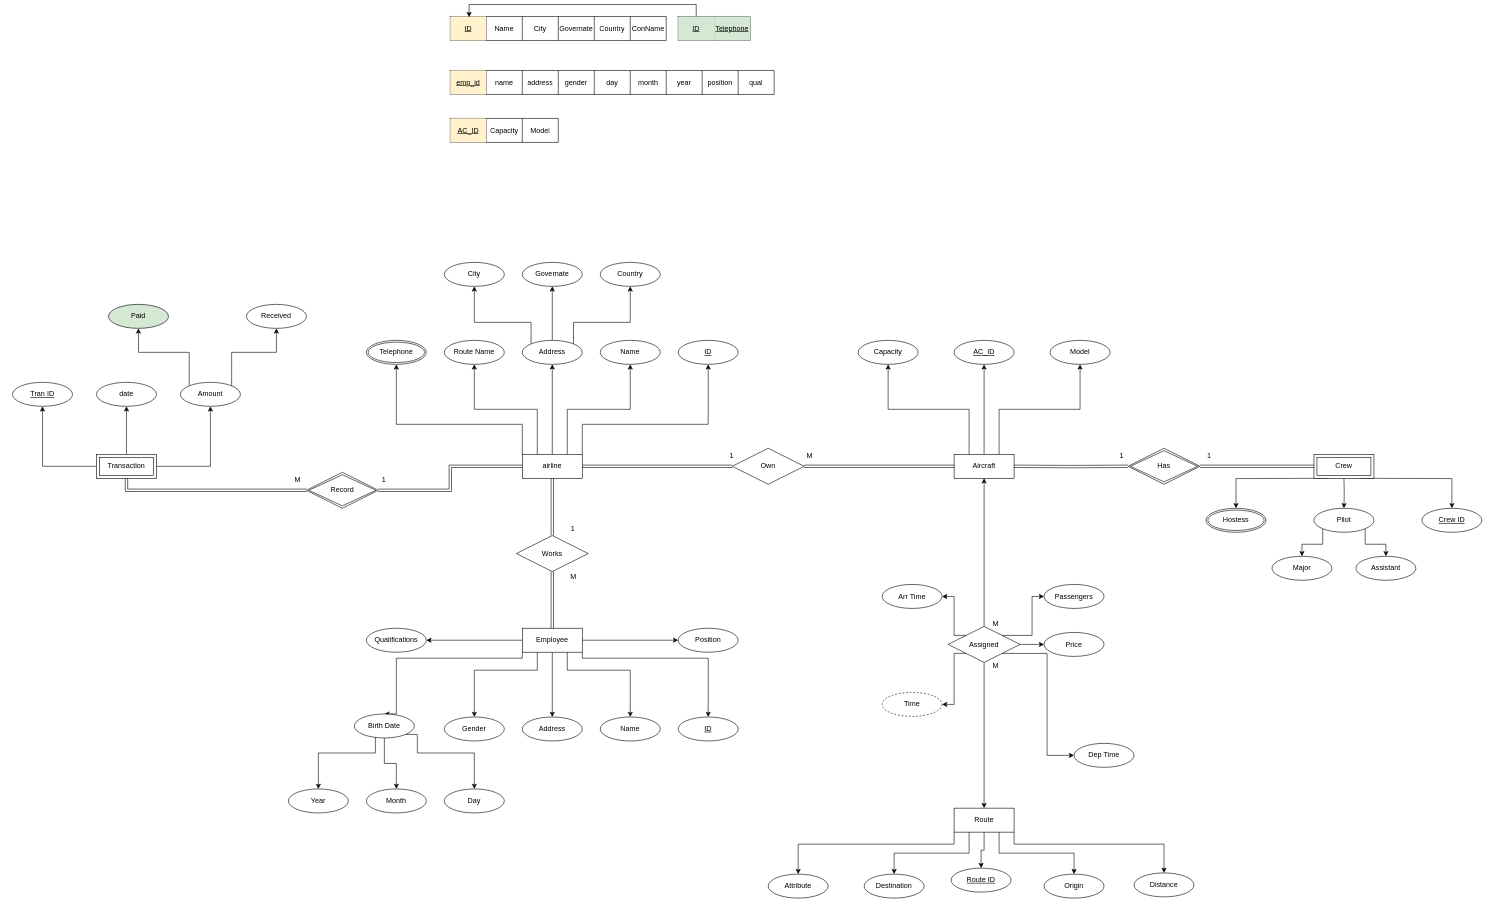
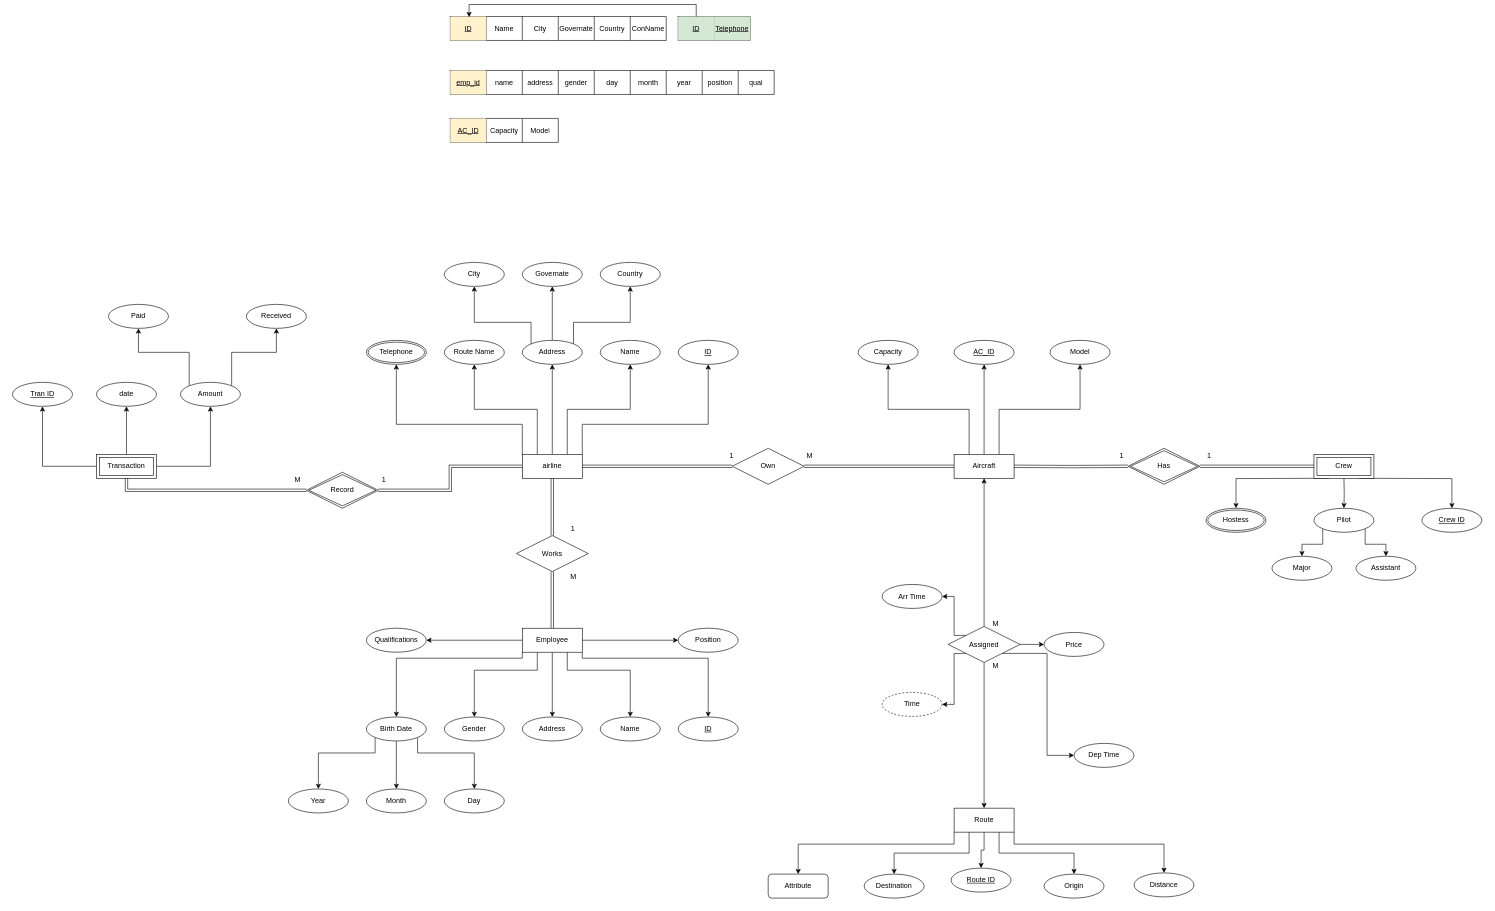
(138, 317) -> (138, 317)
(1074, 597) -> none
(1018, 636) -> none
(384, 726) -> (396, 729)
(798, 887) -> (798, 887)
